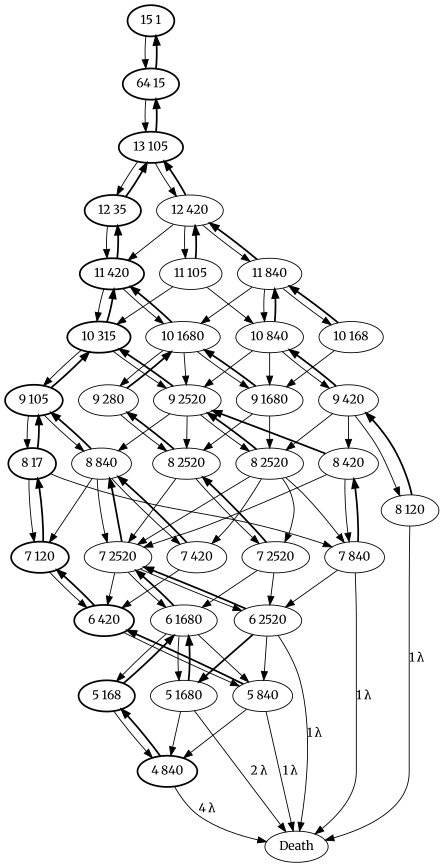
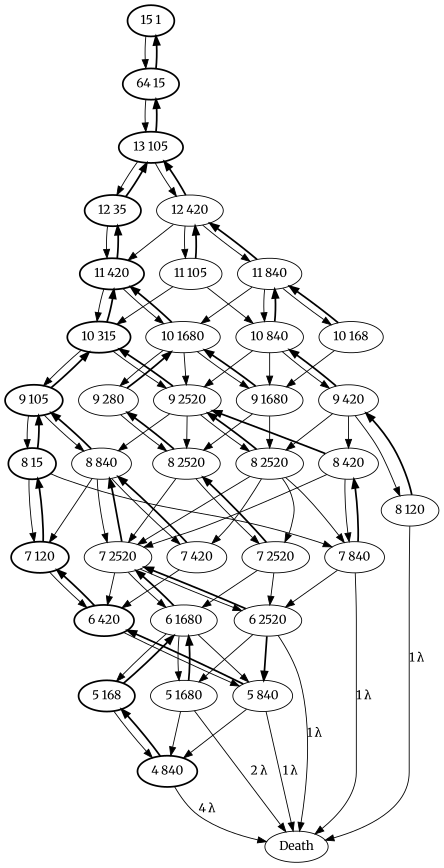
(32, 464) -> (32, 464)
(266, 654) -> (266, 654)
(229, 655) -> (229, 655)
